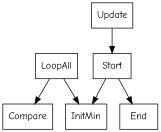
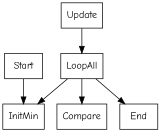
(112, 37) -> (82, 37)
(124, 88) -> (108, 89)
